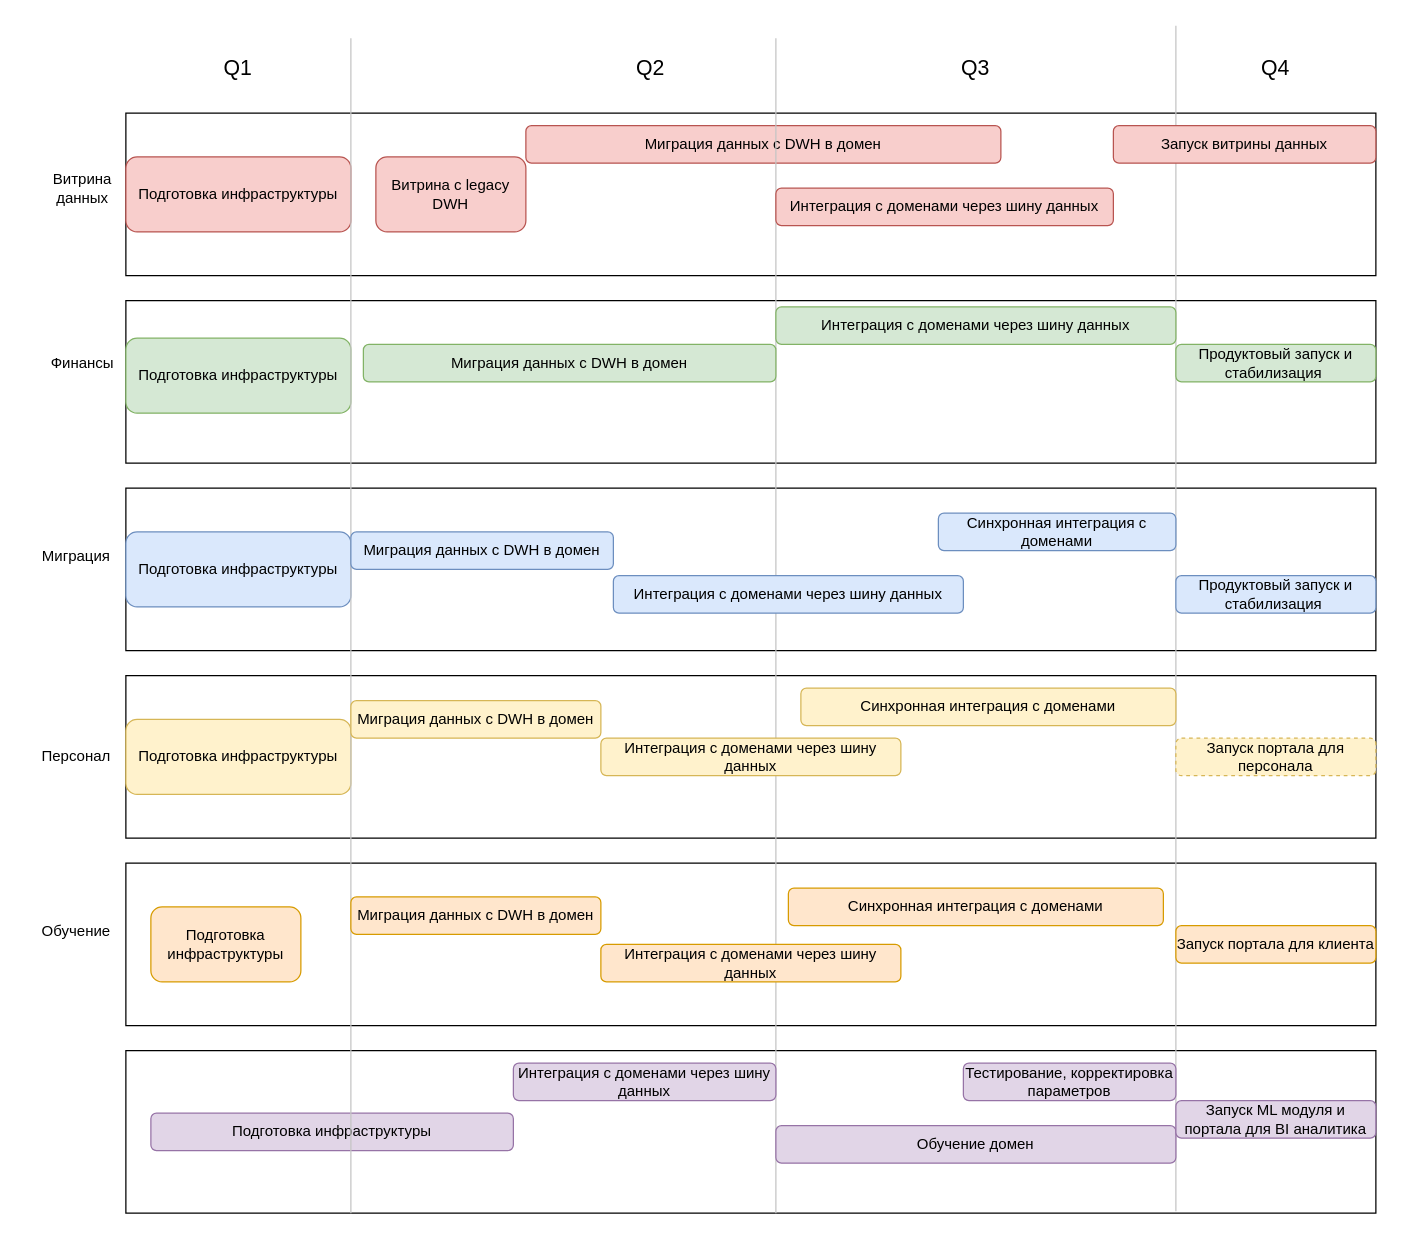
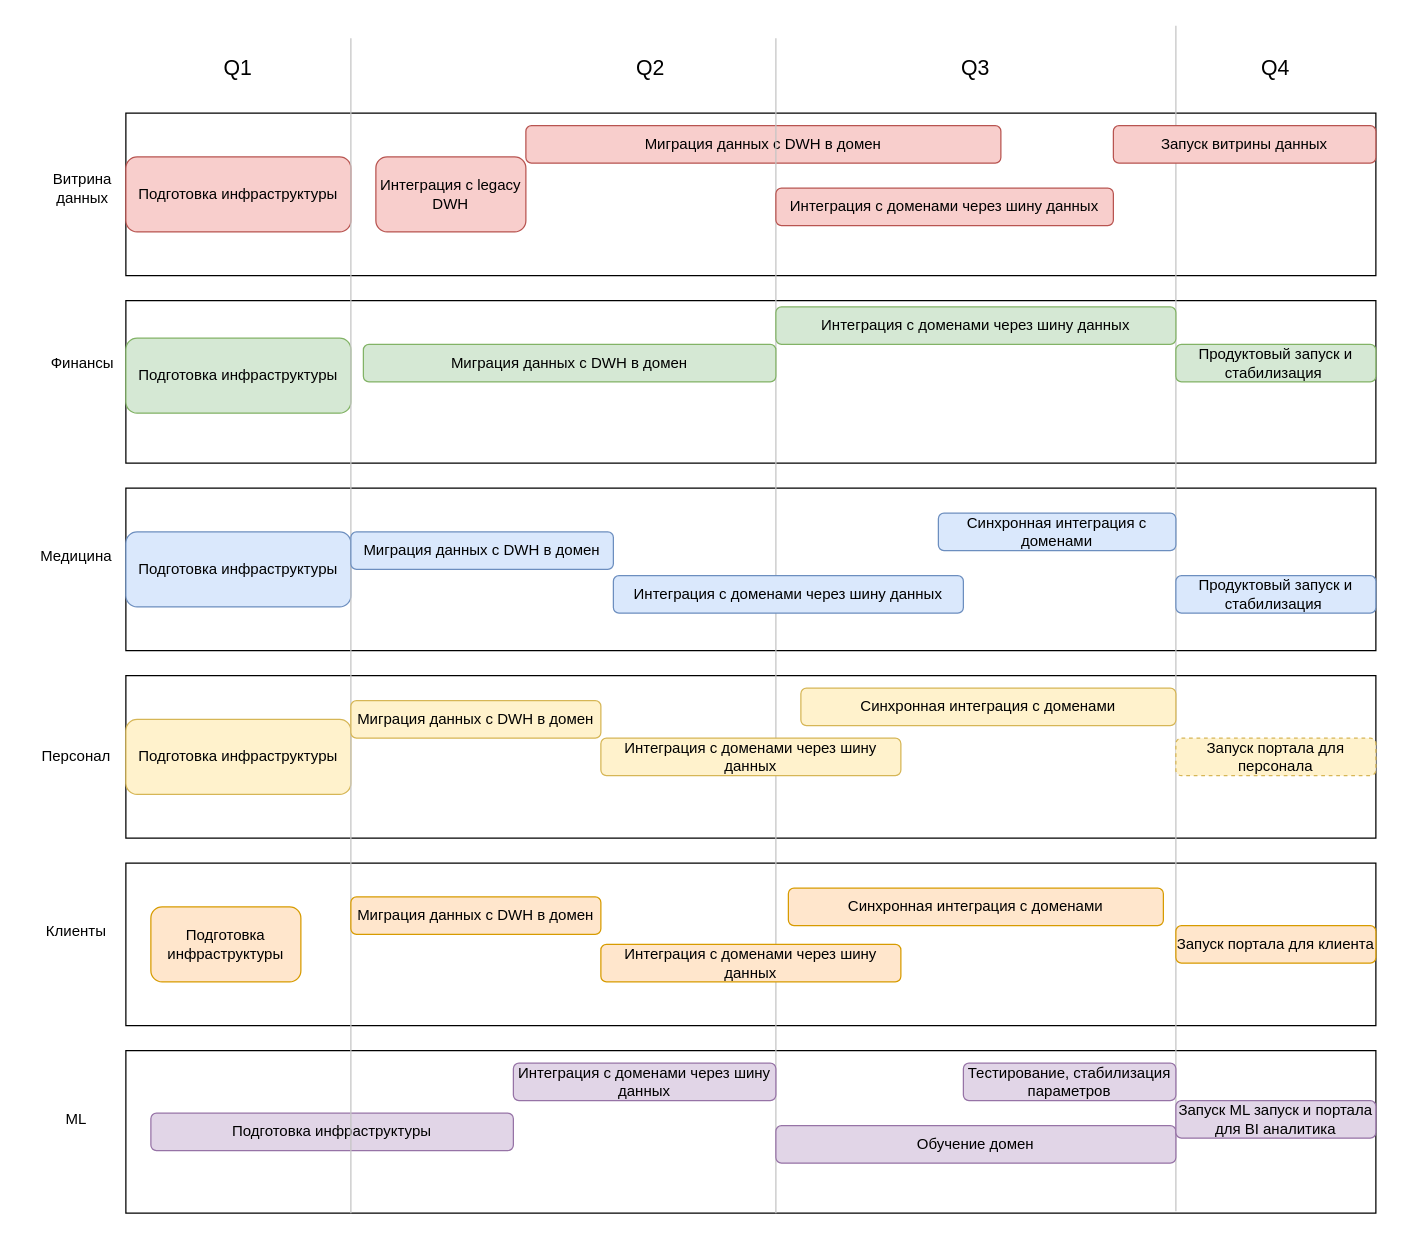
(451, 194) -> (451, 194)
(76, 557) -> (76, 557)
(76, 932) -> (76, 932)
(1069, 1082) -> (1069, 1082)
none -> (76, 1119)
(1276, 1119) -> (1276, 1119)
